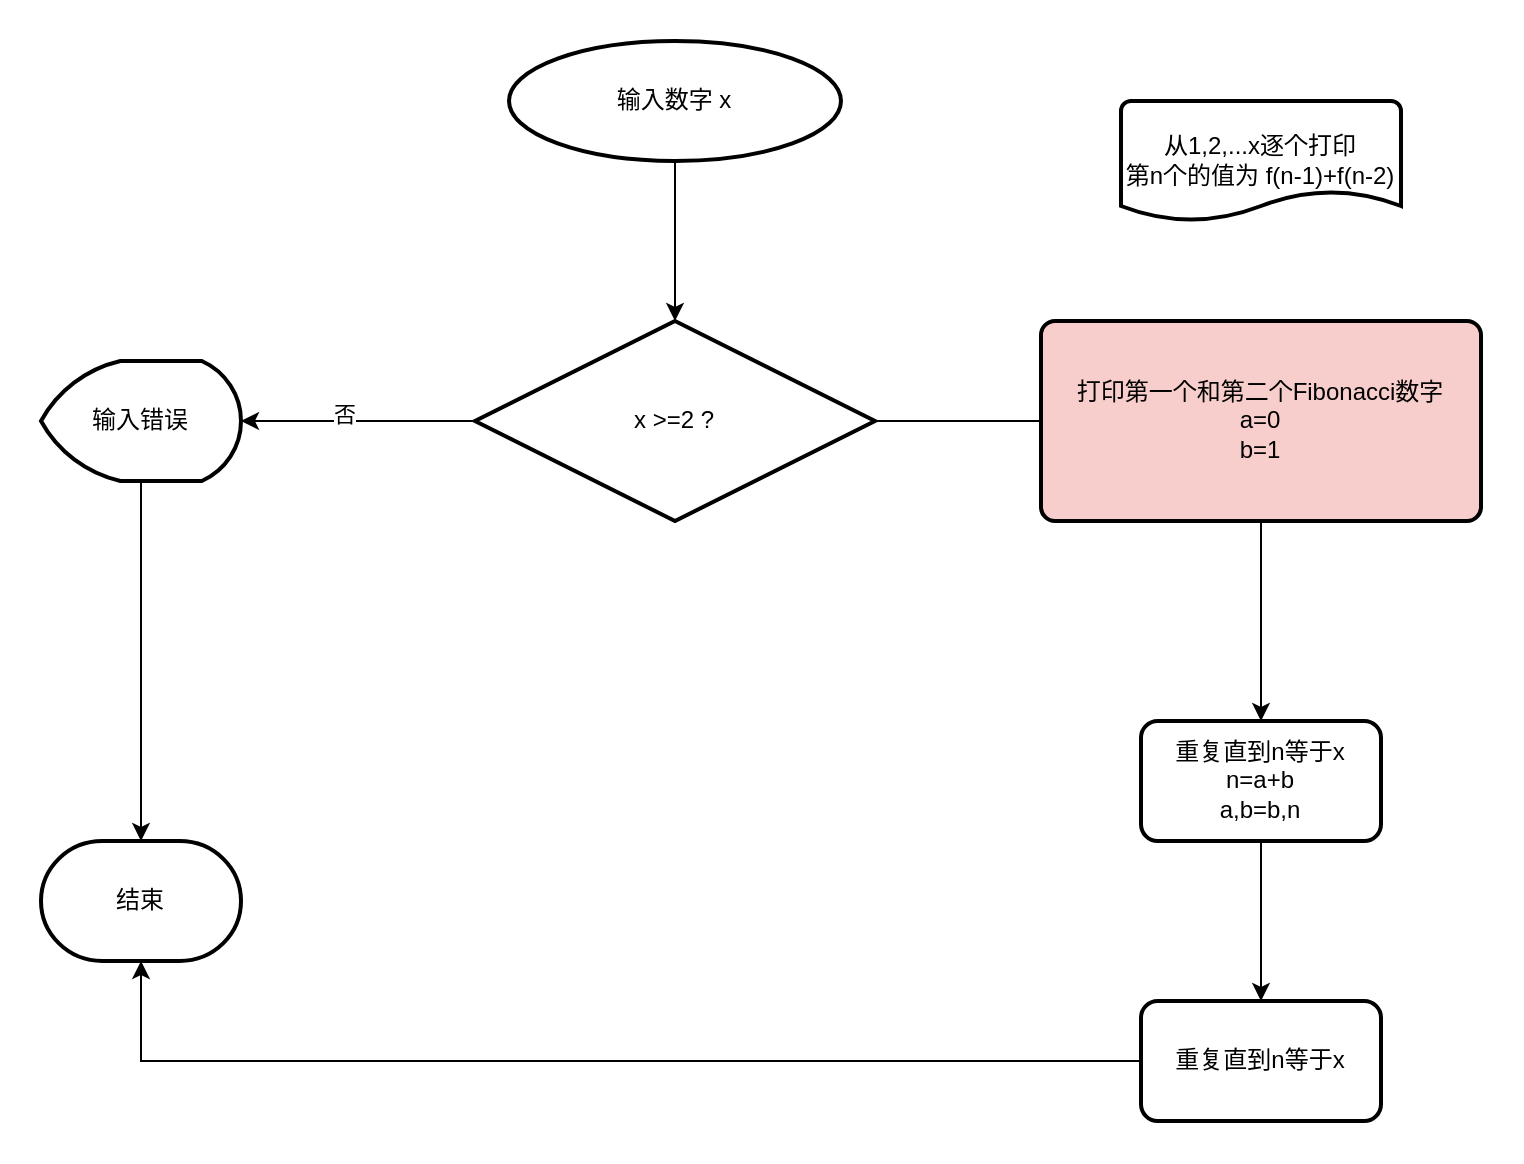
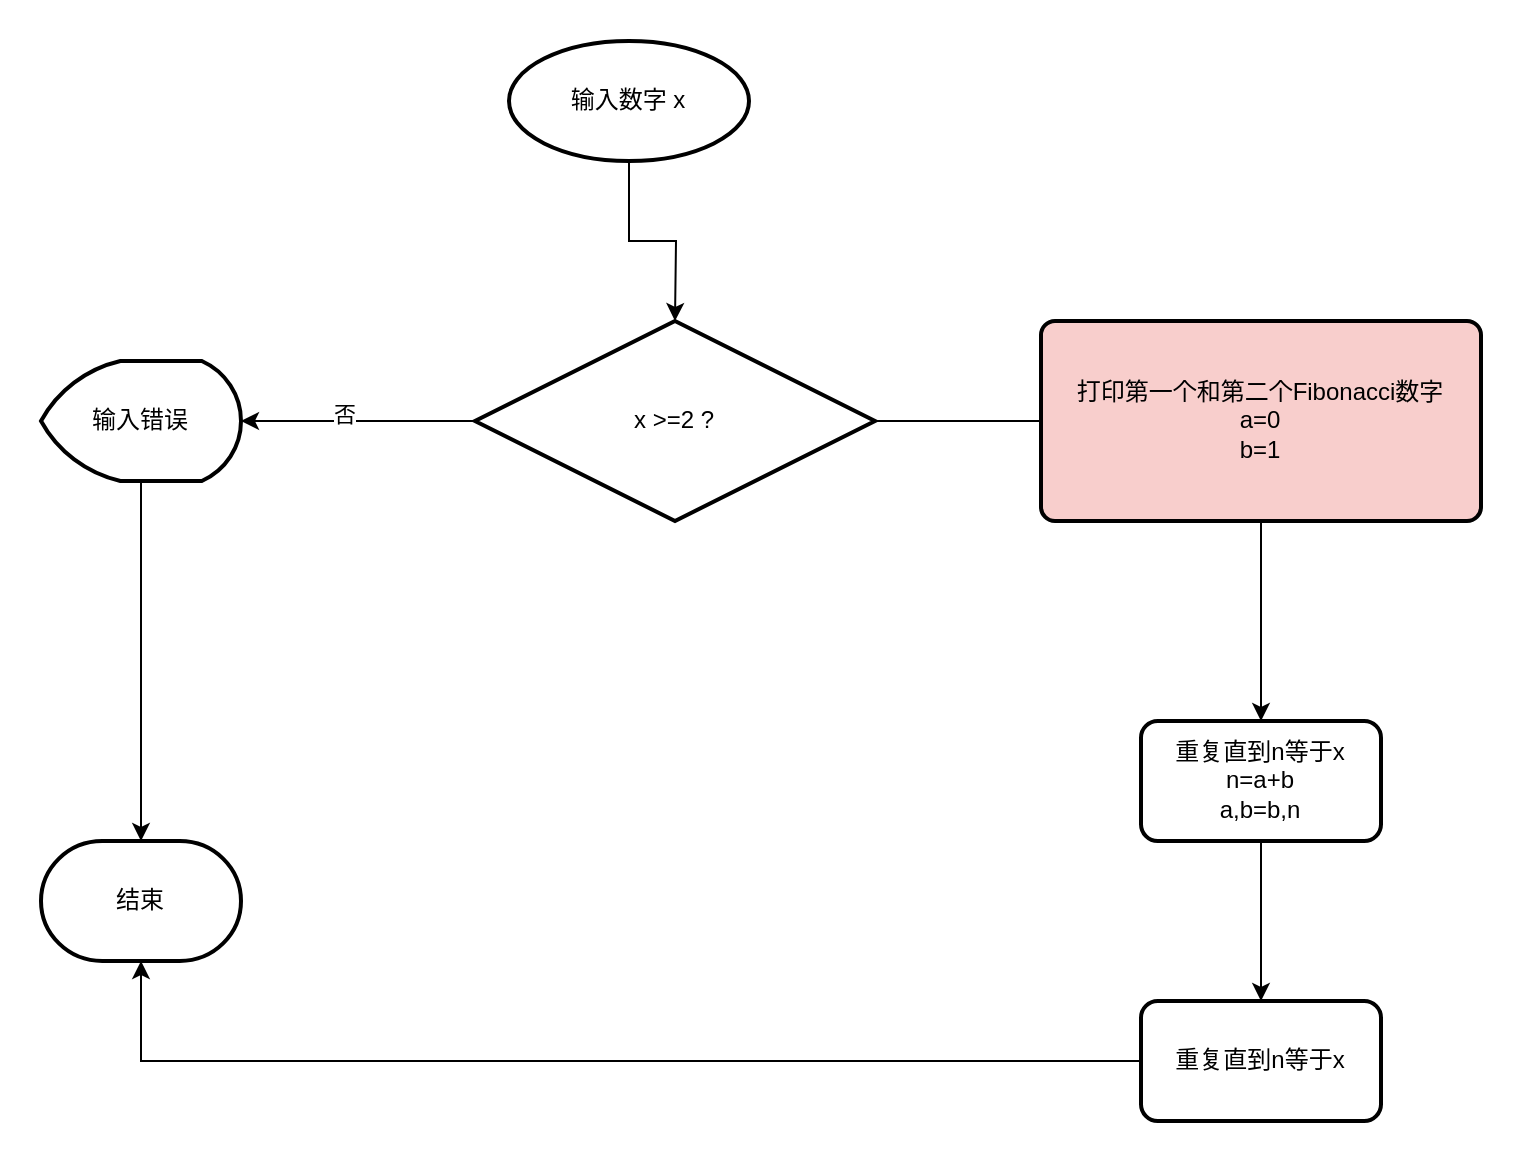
(675, 101) -> (629, 101)
(1261, 161) -> none
